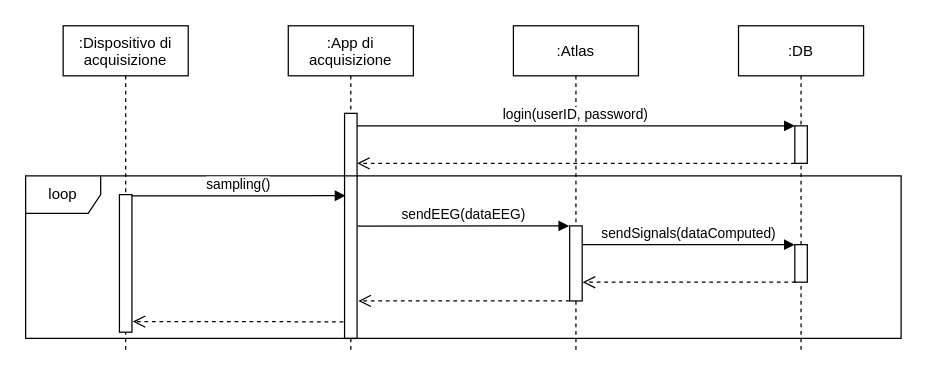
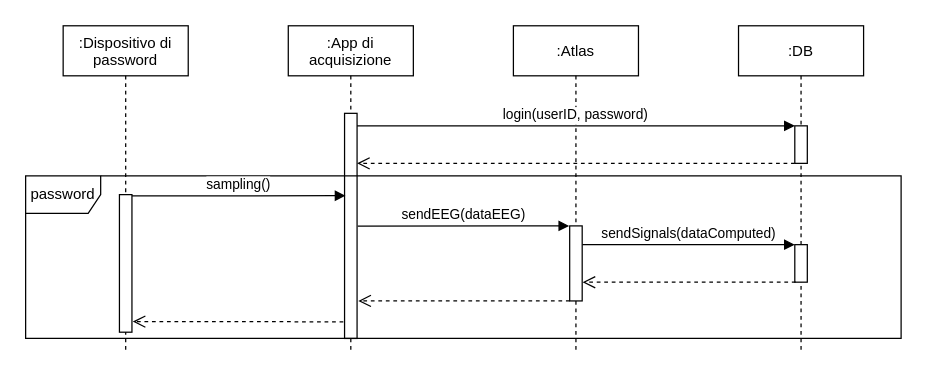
(125, 43) -> (125, 43)
(63, 194) -> (63, 194)
